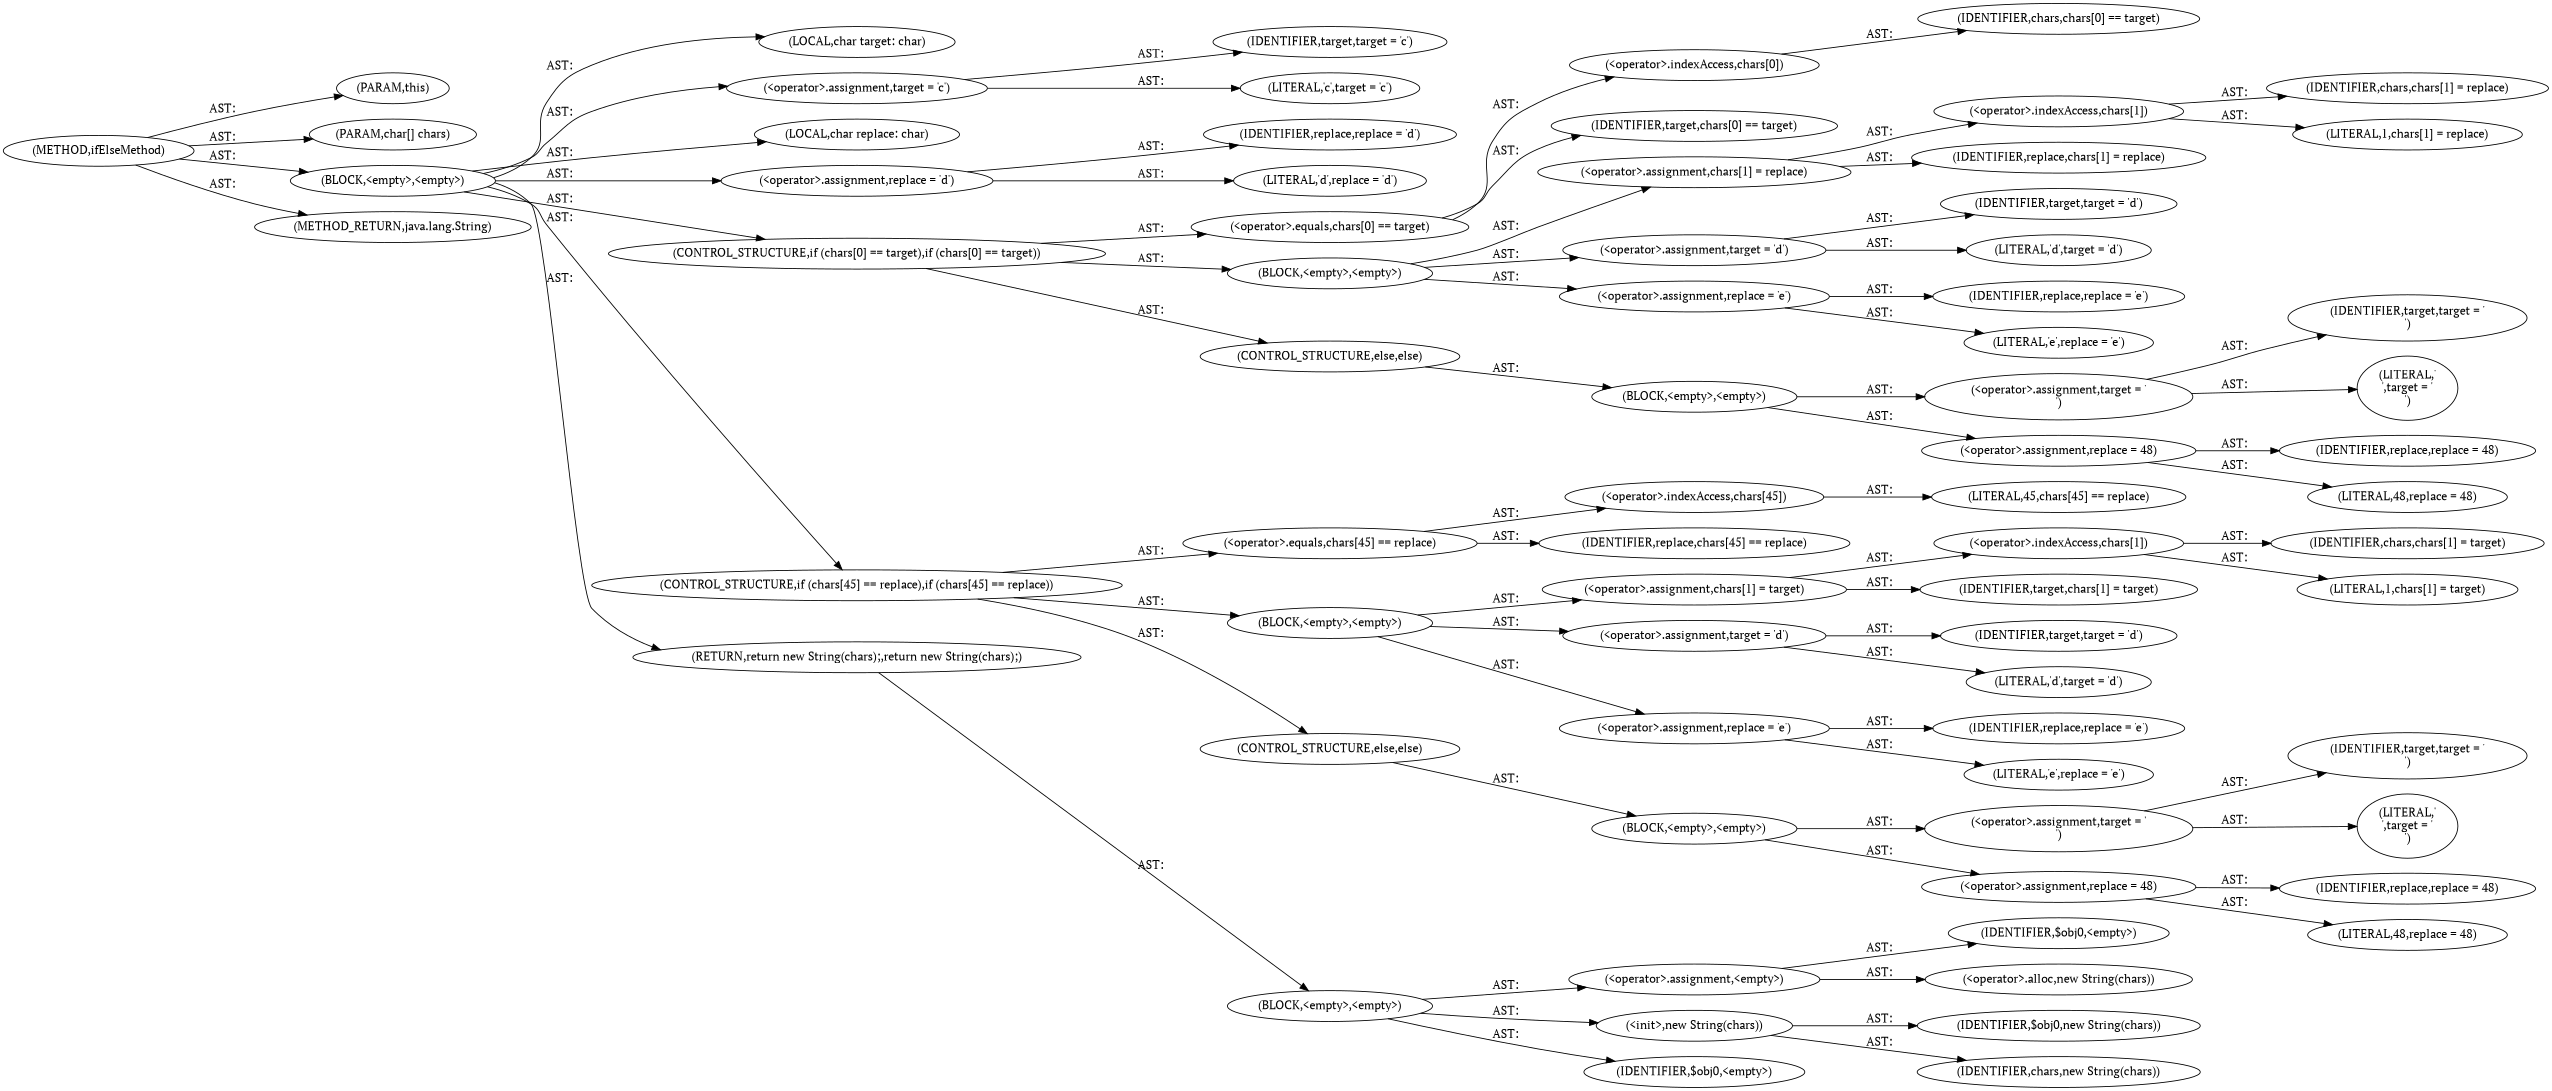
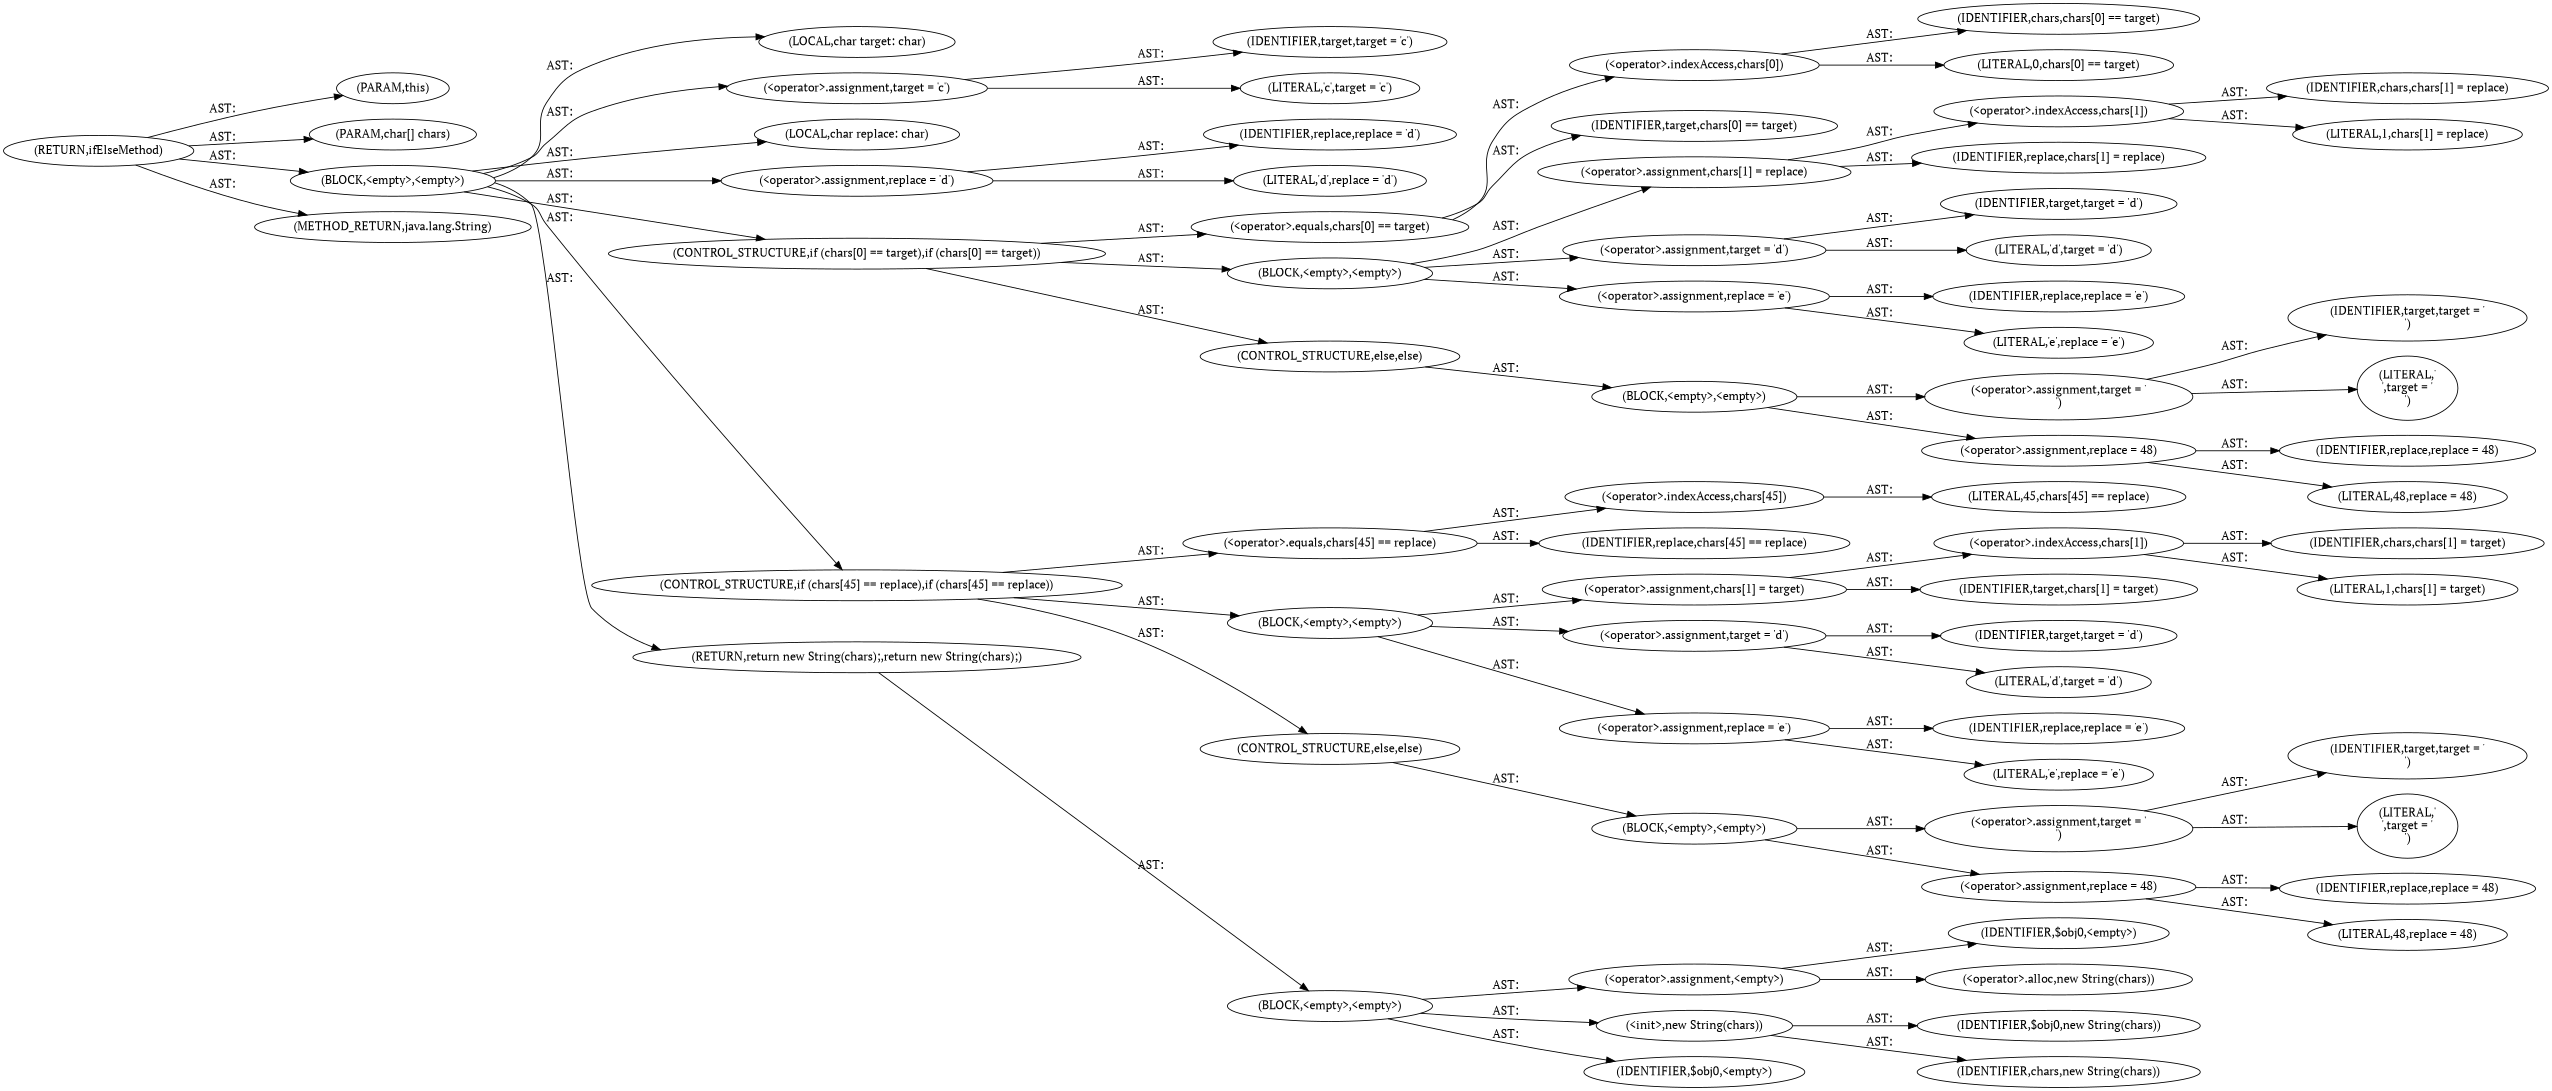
none -> (2059, 65)
(99, 151) -> (99, 151)
